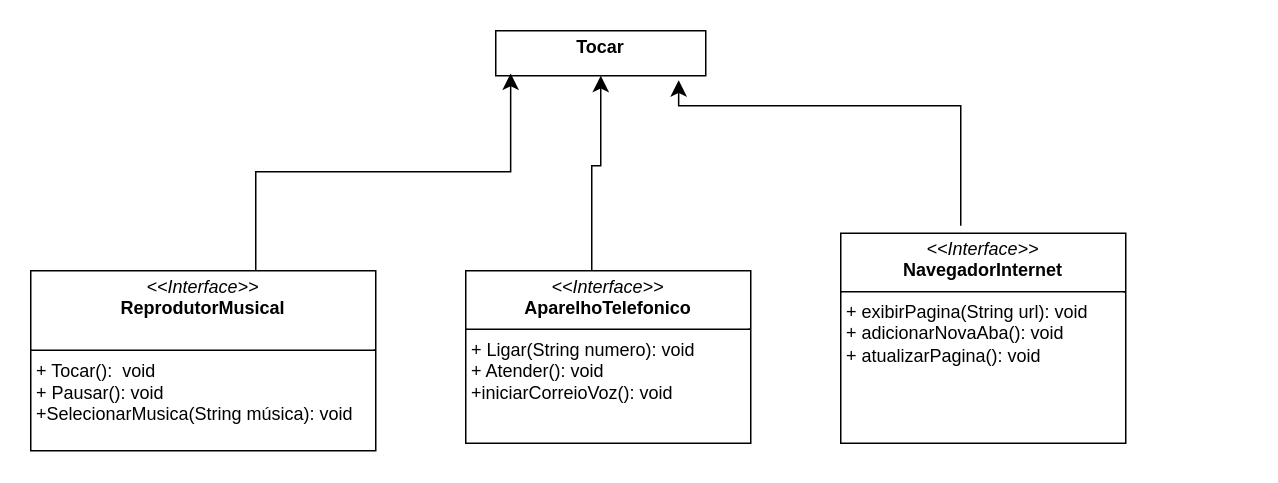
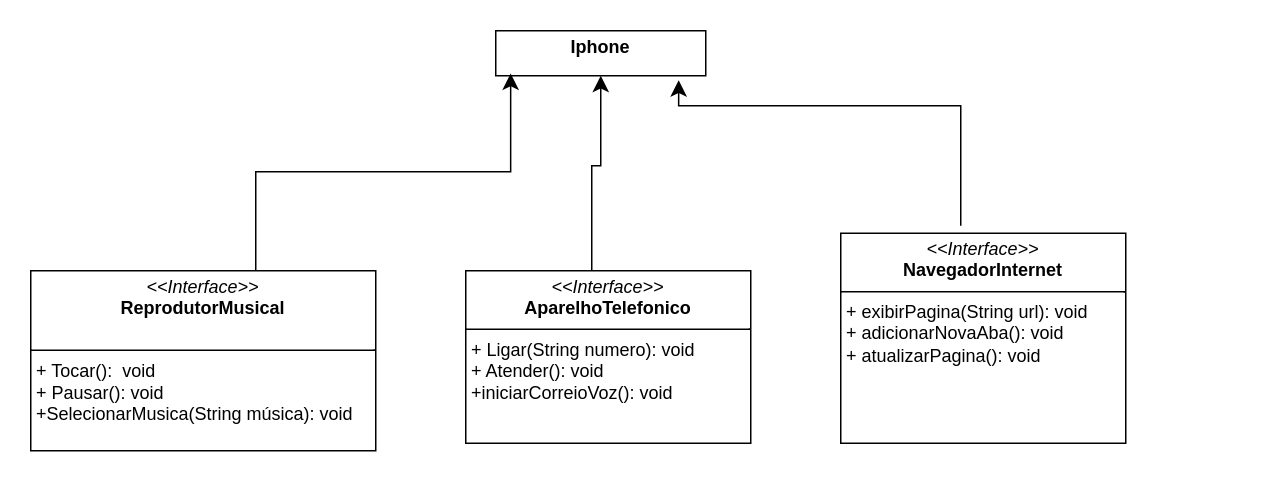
(601, 42) -> (601, 42)
